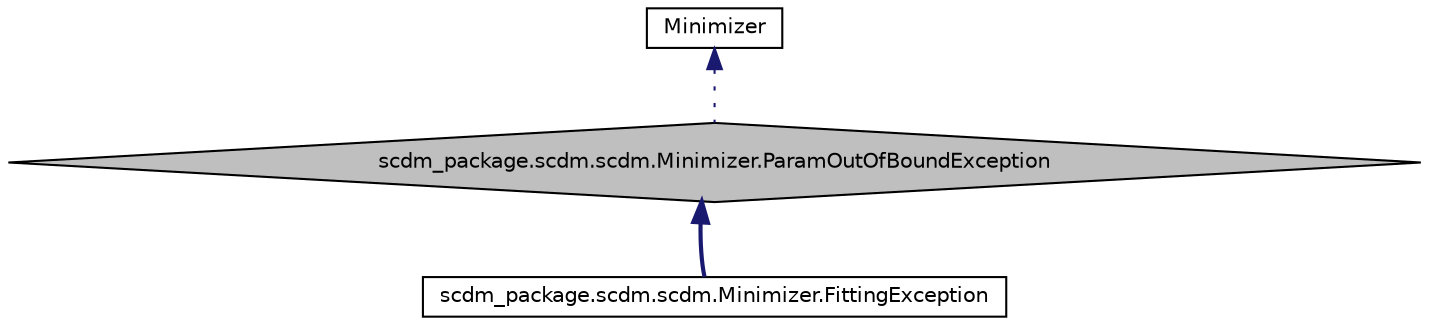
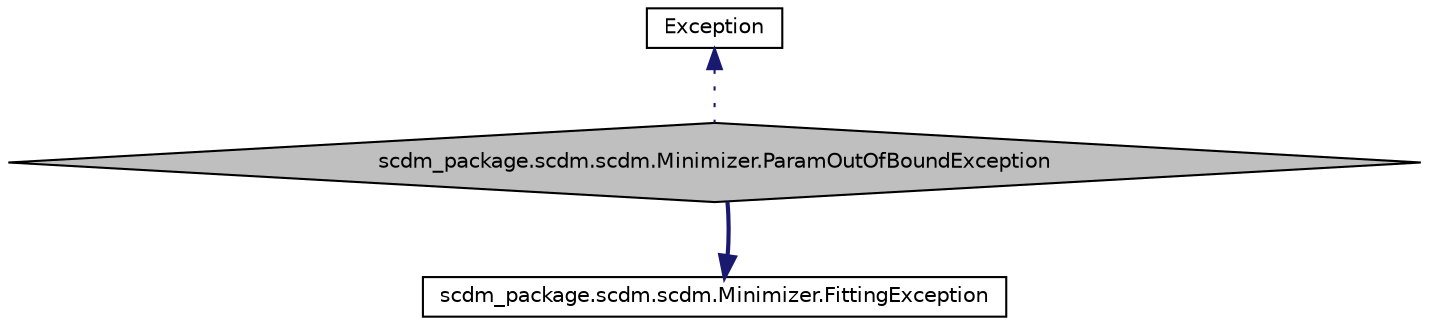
(715, 28) -> (715, 28)
(701, 250) -> (729, 229)
